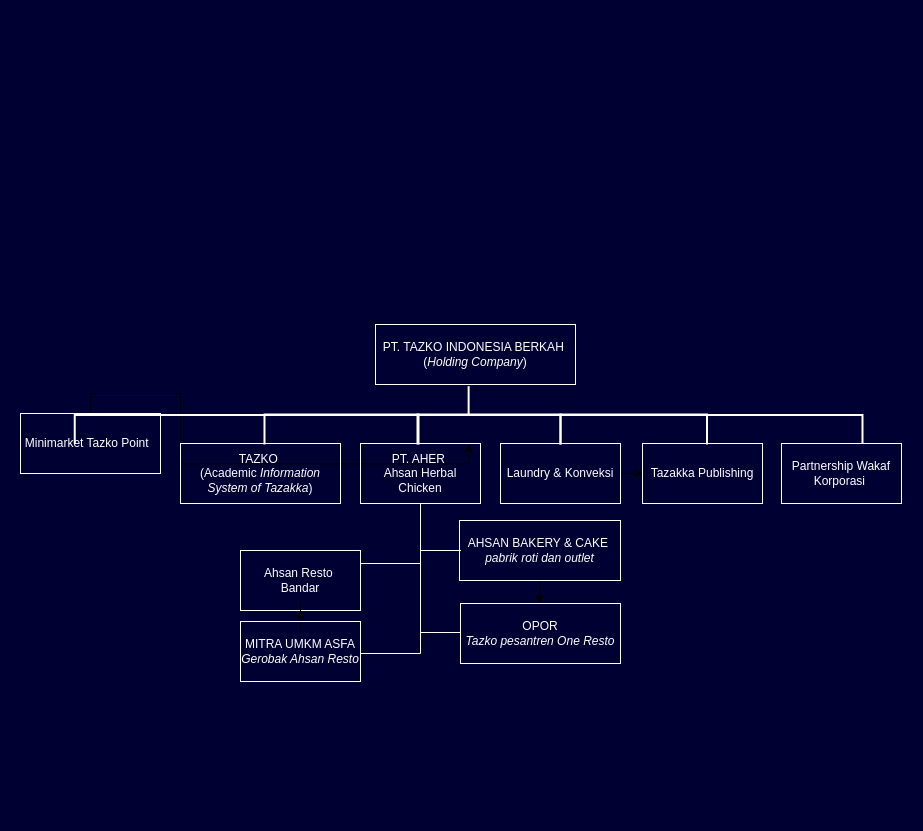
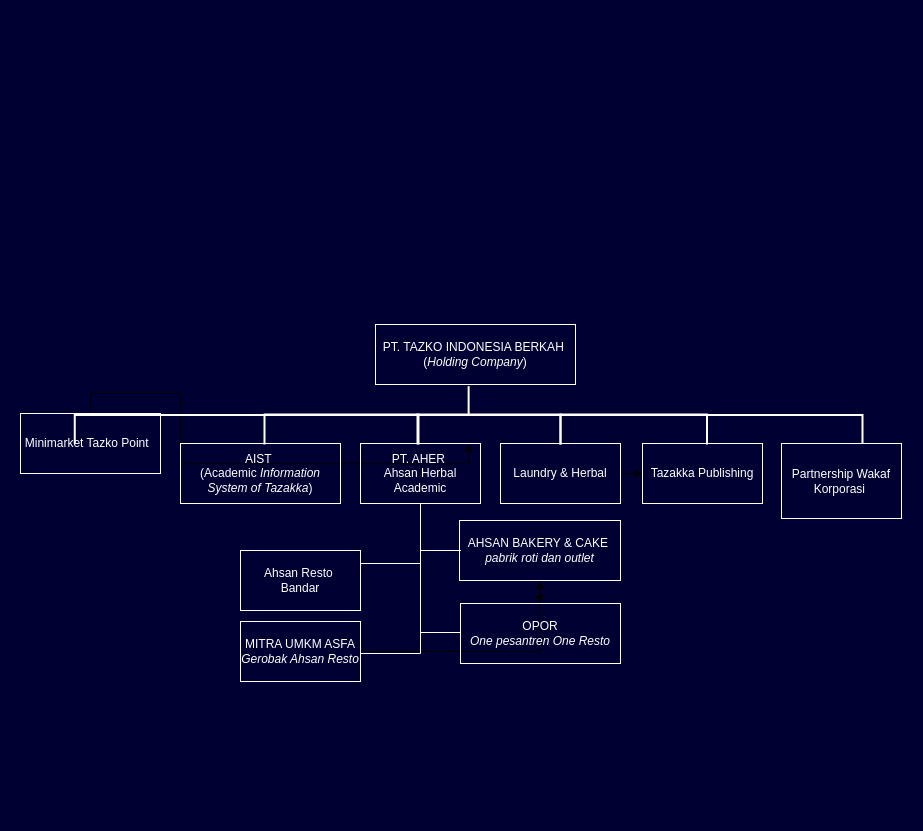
(261, 474) -> (261, 474)
(421, 474) -> (421, 474)
(561, 474) -> (561, 474)
(842, 474) -> (842, 481)
(301, 611) -> (540, 642)
(541, 634) -> (541, 634)
